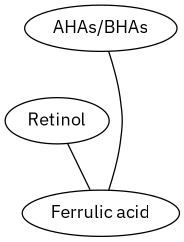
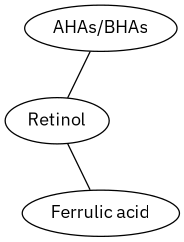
(122, 121) -> (79, 75)
